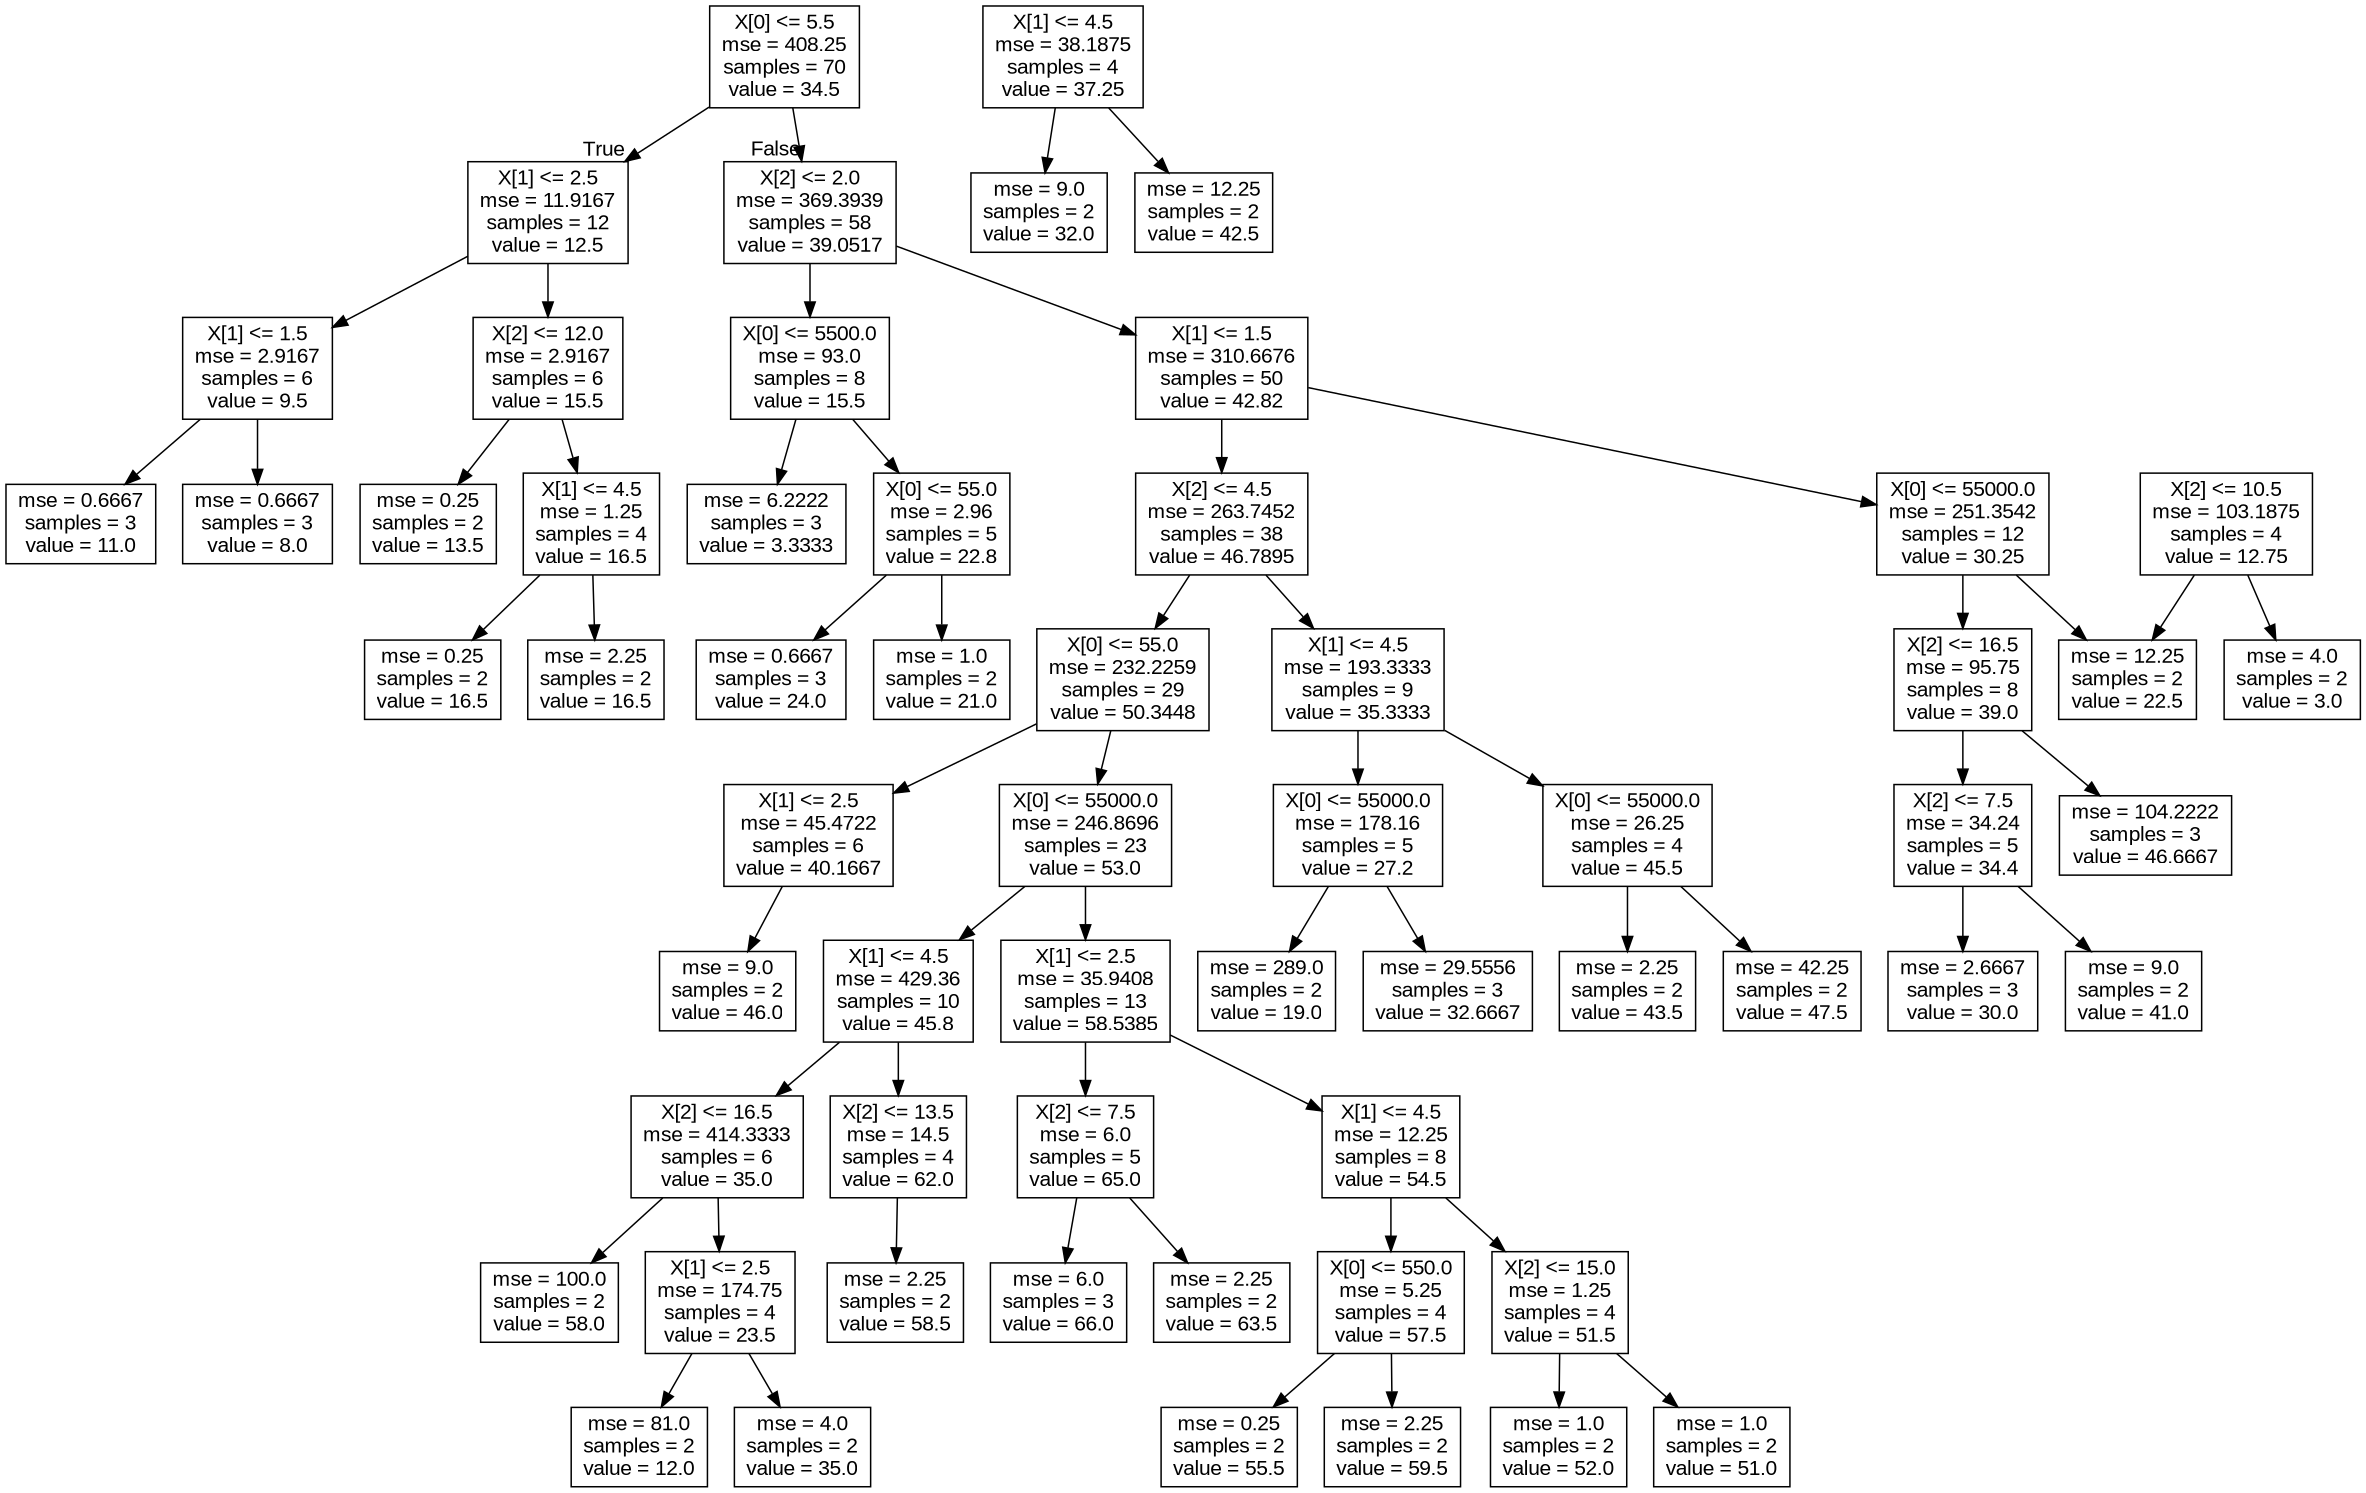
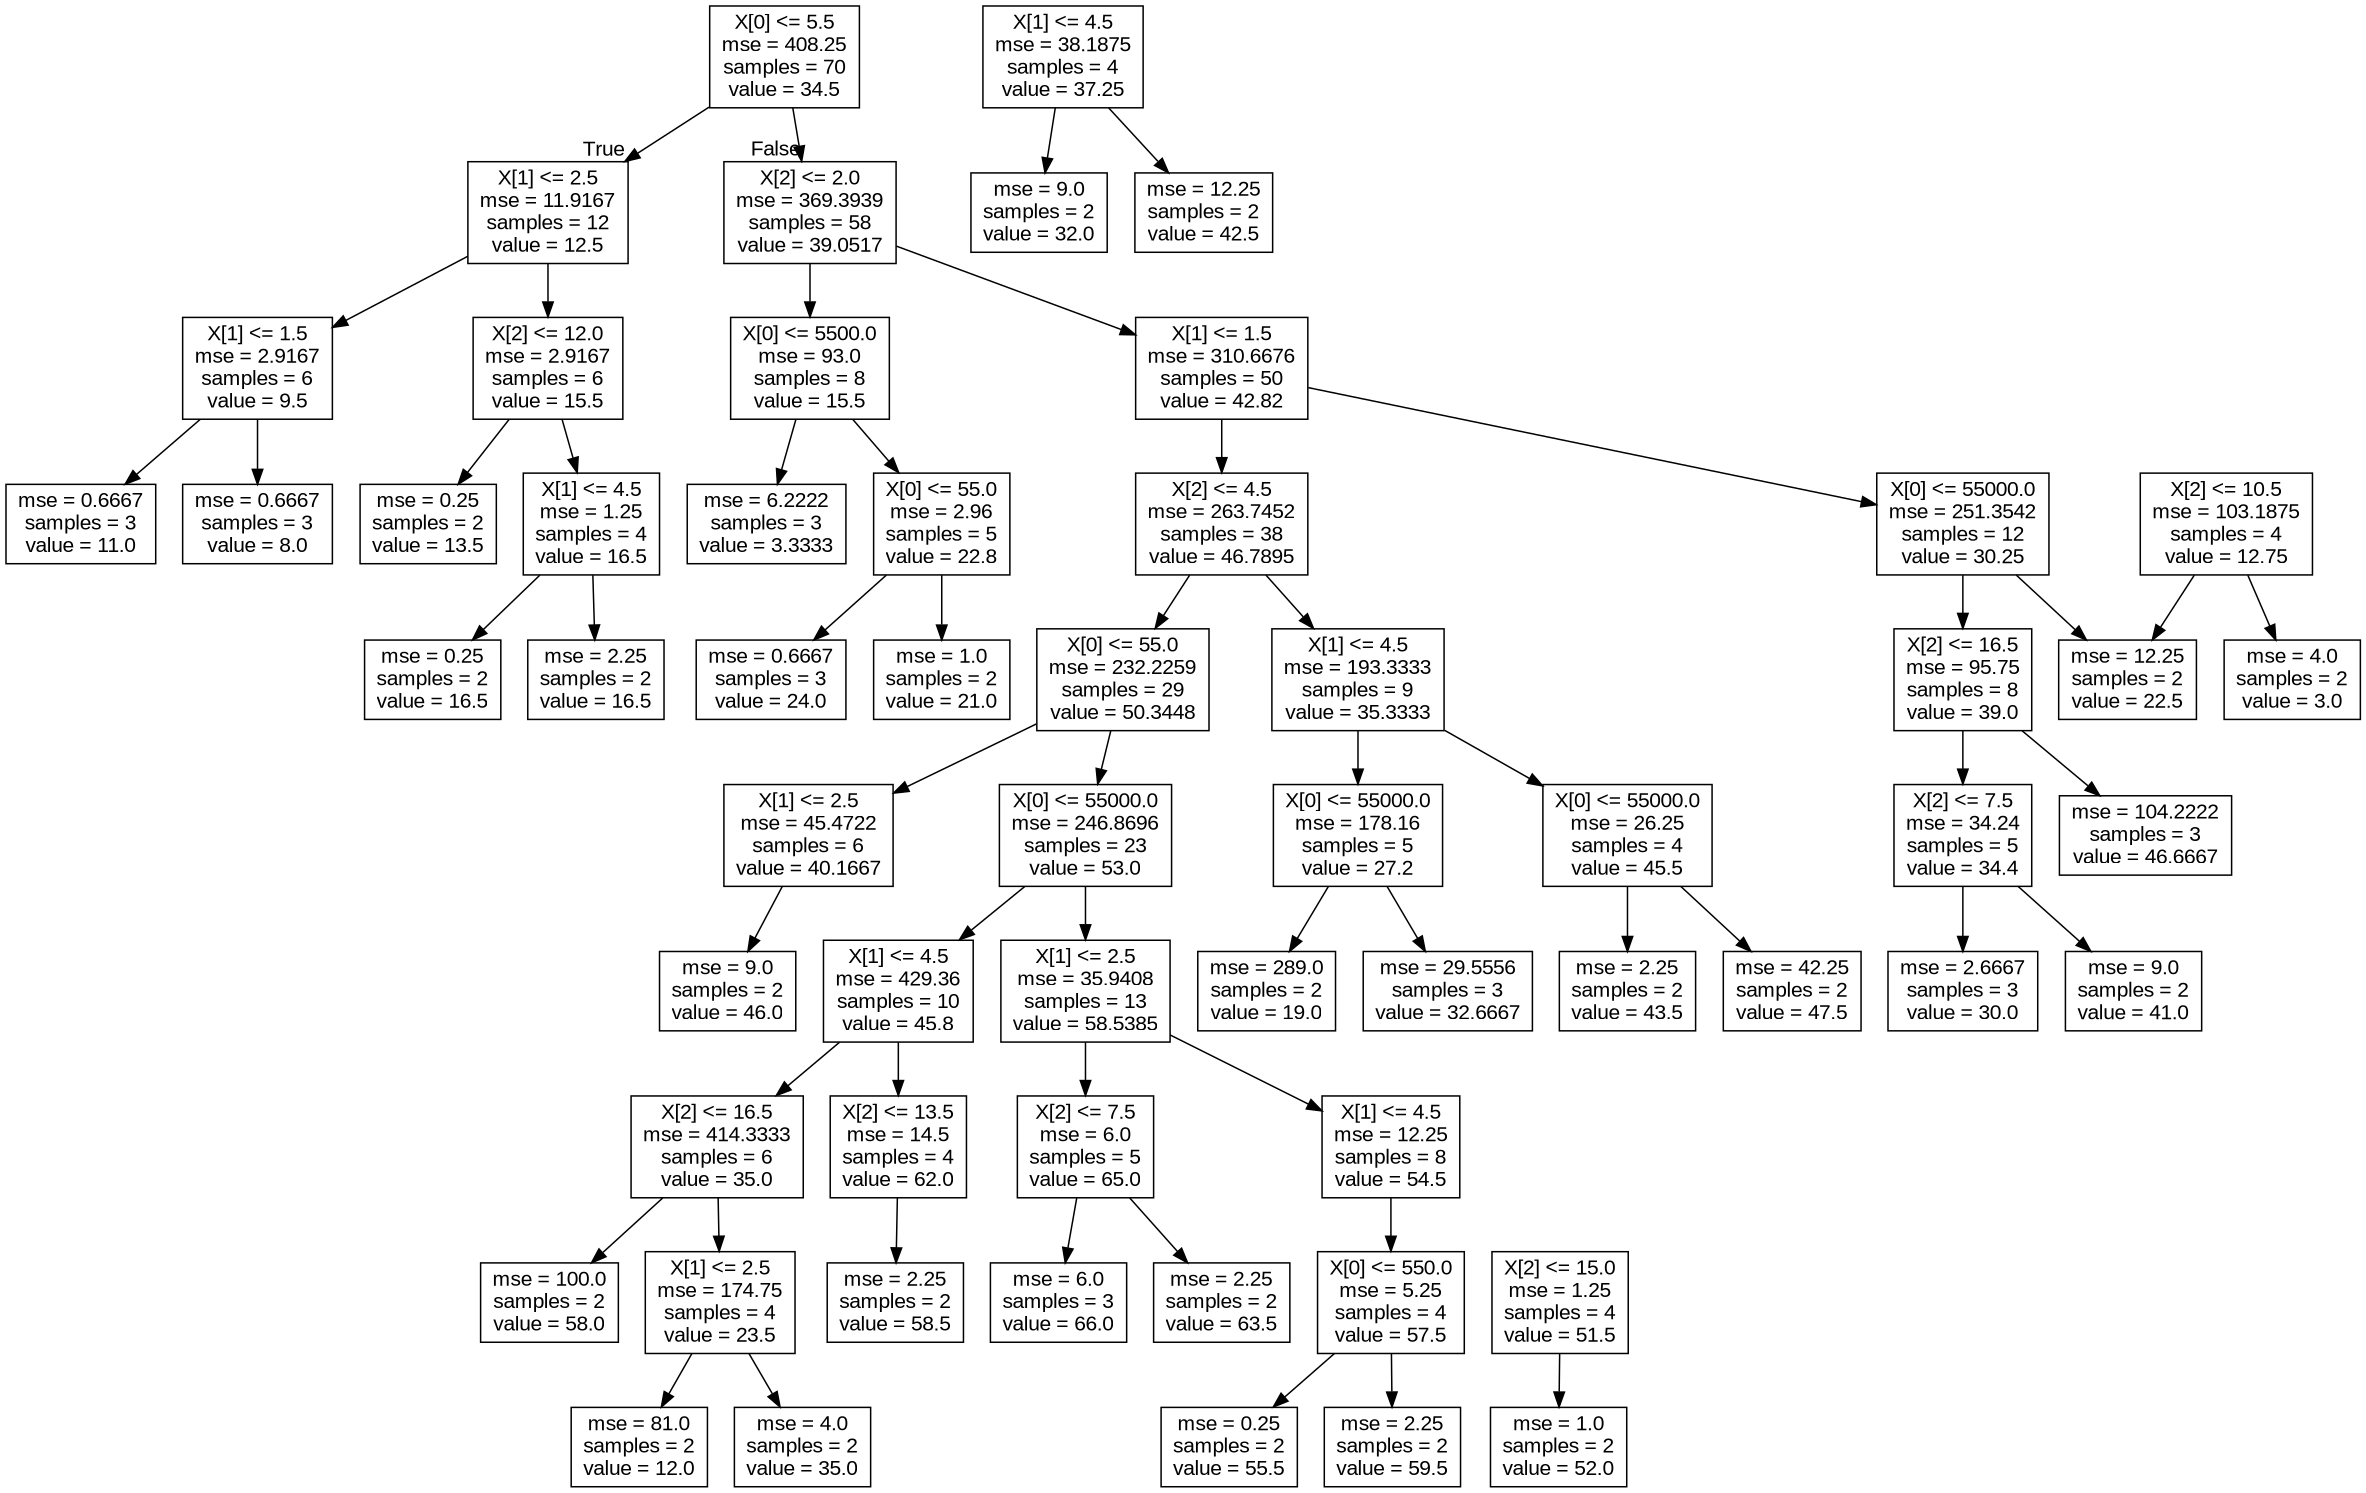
(1470, 1219) -> none
(1722, 1447) -> none
